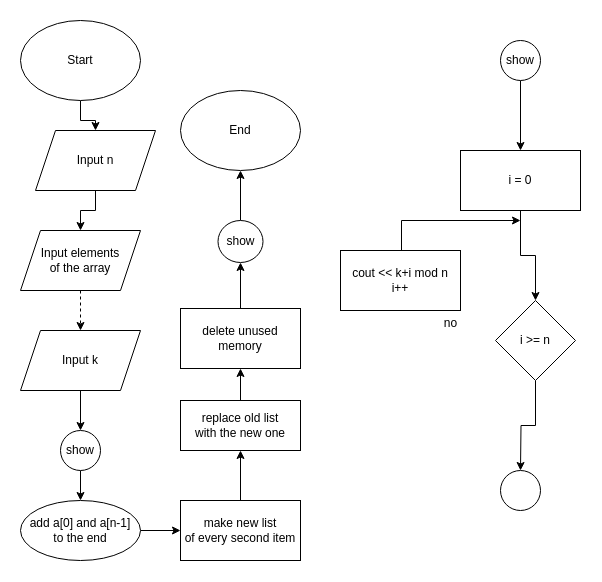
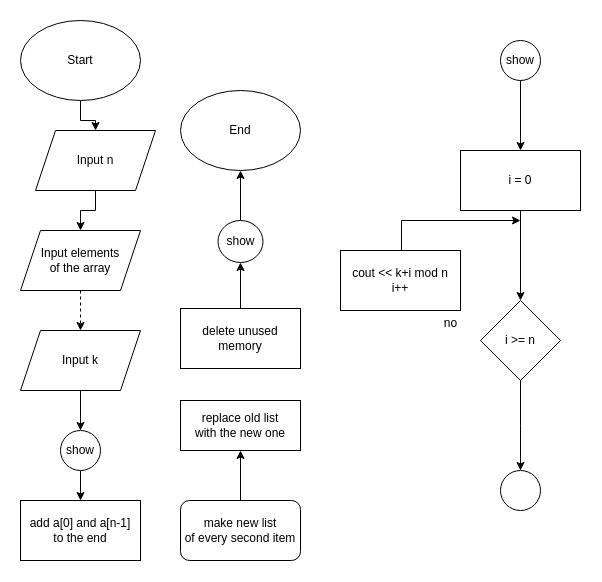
(536, 341) -> (521, 341)
(241, 381) -> none
(81, 531) -> (81, 531)
(157, 531) -> none
(241, 531) -> (241, 531)
